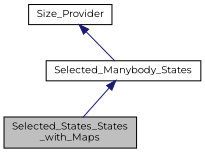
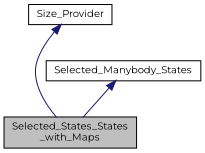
(101, 46) -> (36, 75)
